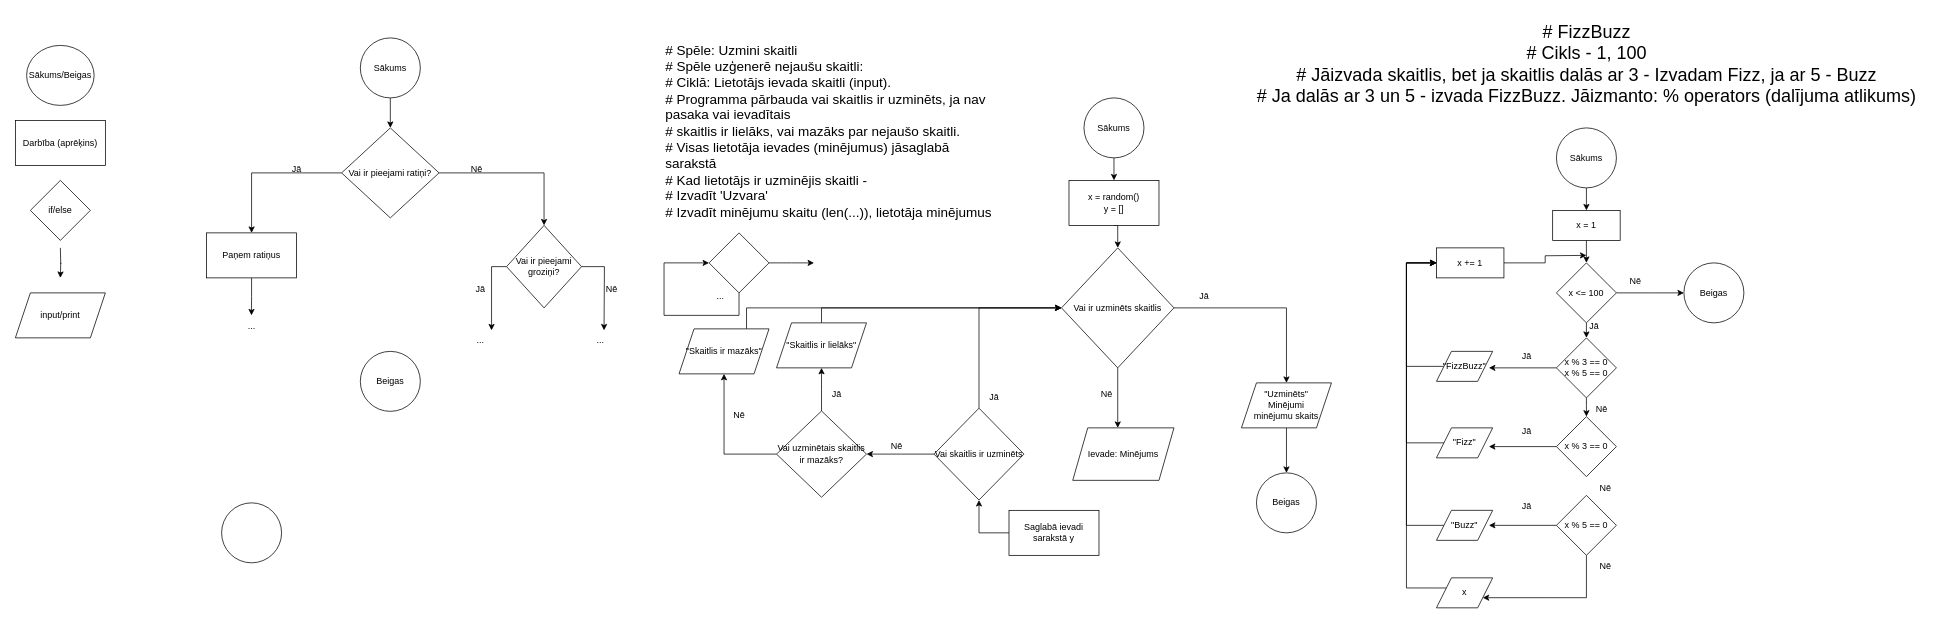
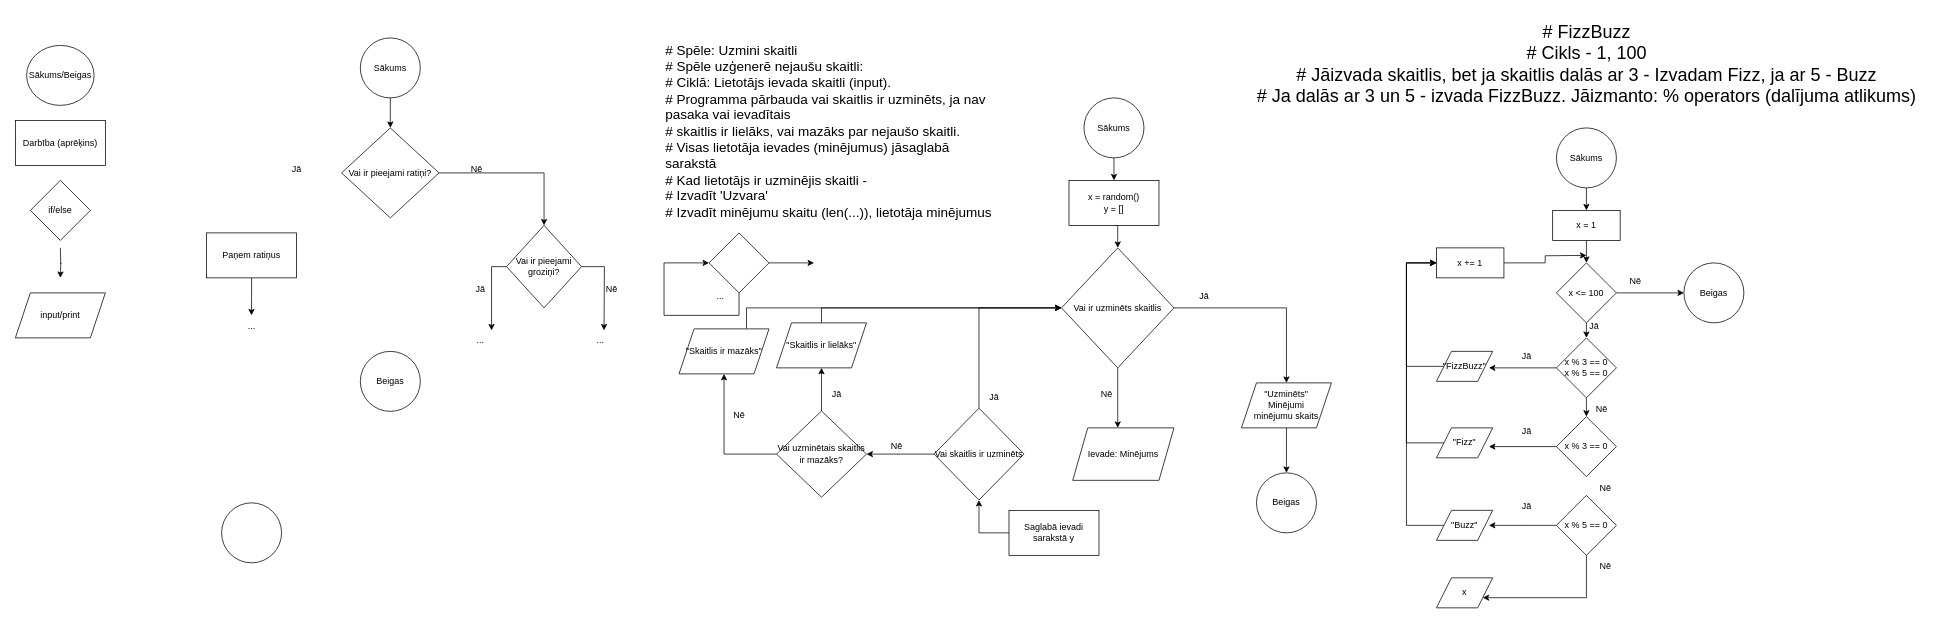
(252, 200) -> none
(1407, 577) -> none
